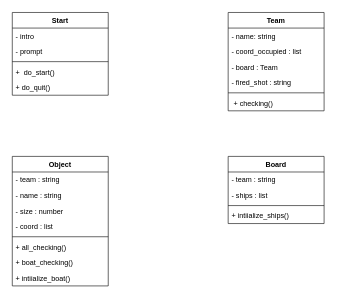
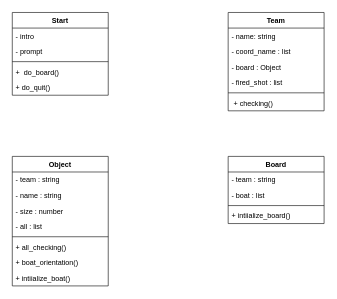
(271, 52) -> (264, 52)
(256, 67) -> (260, 67)
(41, 72) -> (41, 72)
(268, 83) -> (263, 83)
(253, 196) -> (252, 196)
(265, 216) -> (266, 216)
(39, 227) -> (33, 227)
(48, 263) -> (53, 263)
